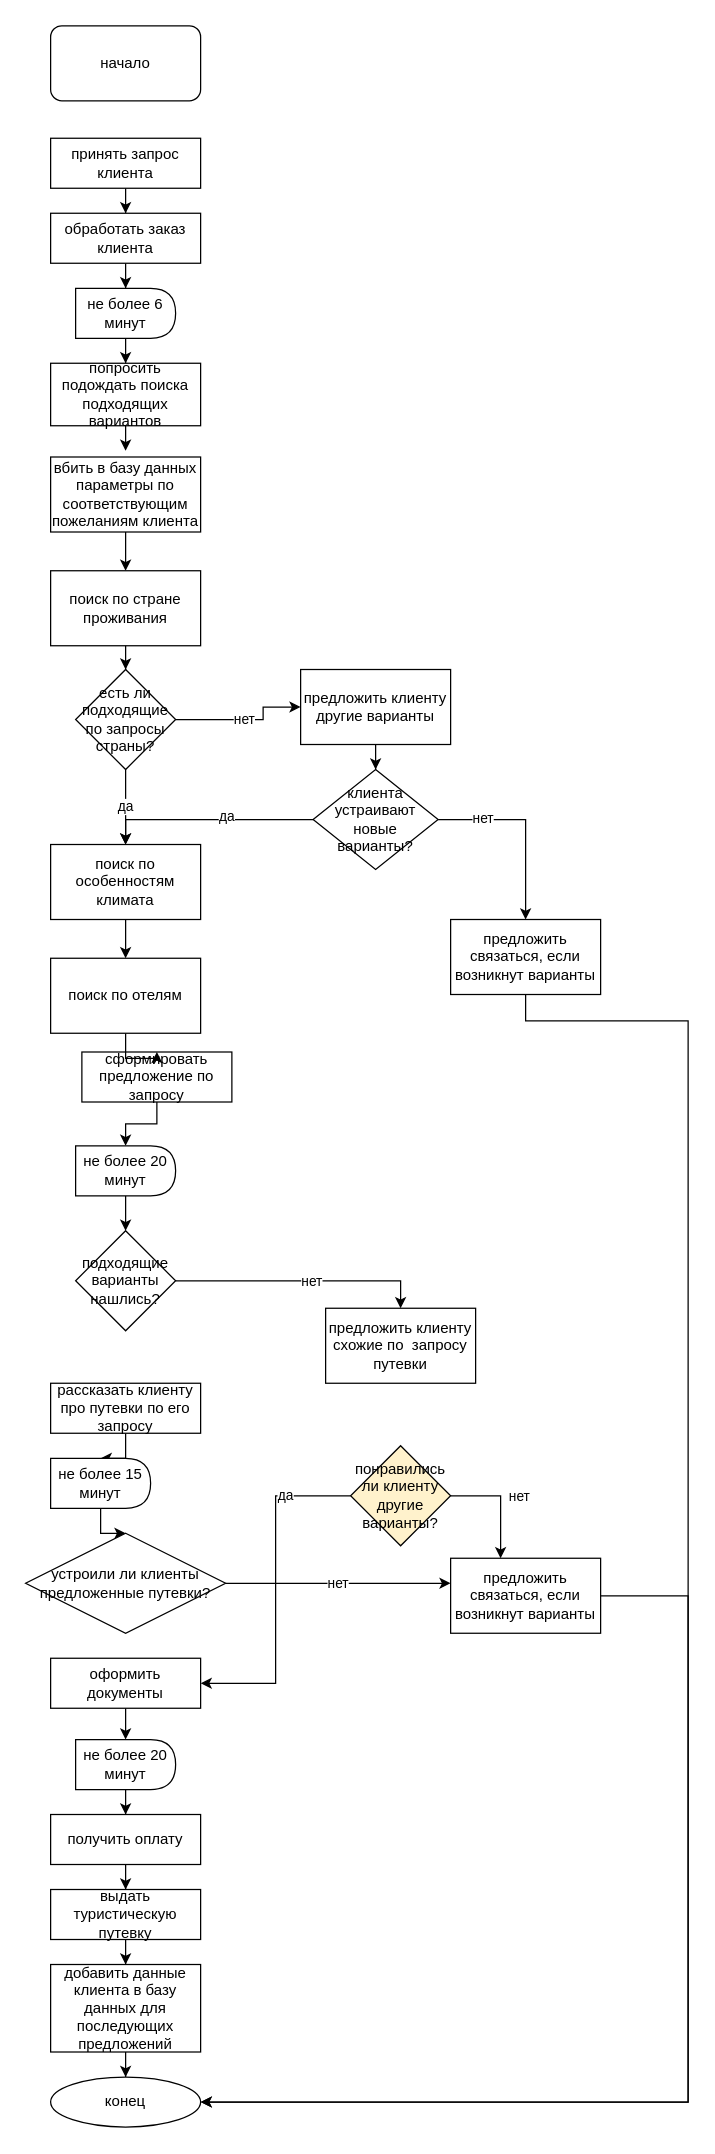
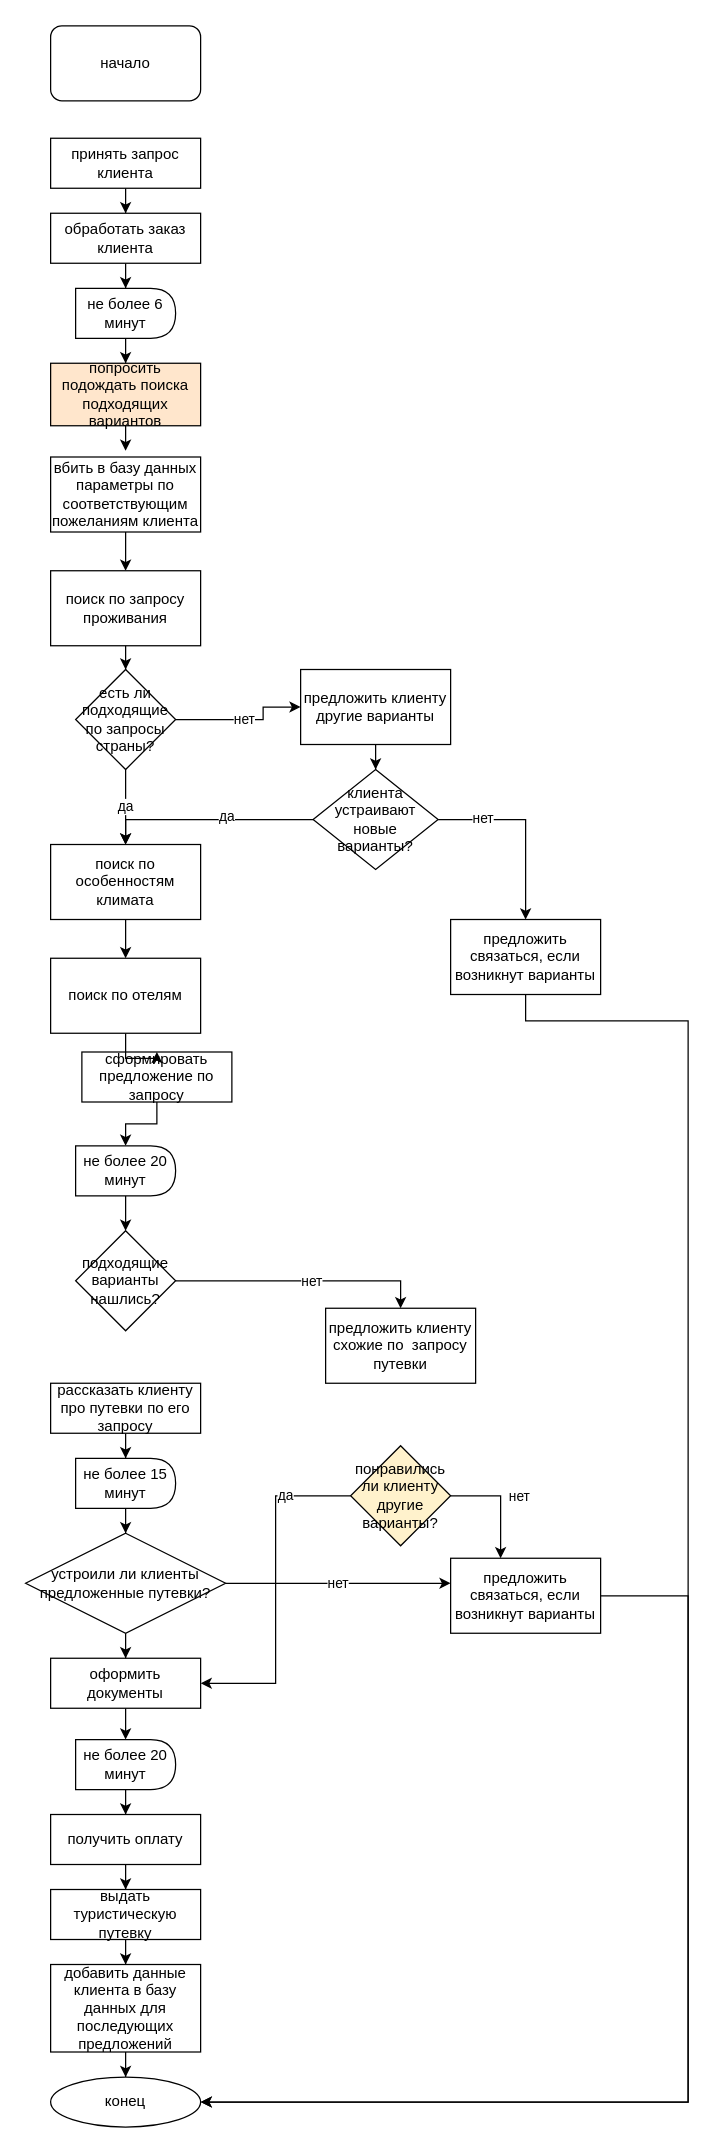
(126, 394) -> (126, 394)
(126, 608) -> (126, 608)
(101, 1483) -> (126, 1483)
none -> (126, 1650)
